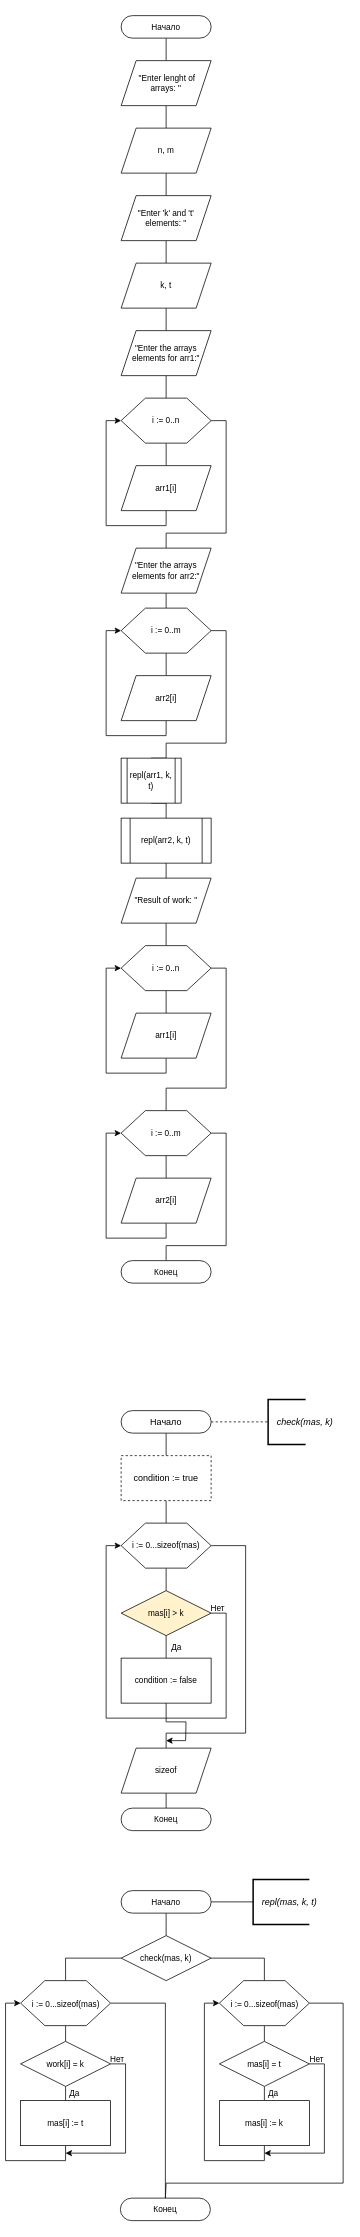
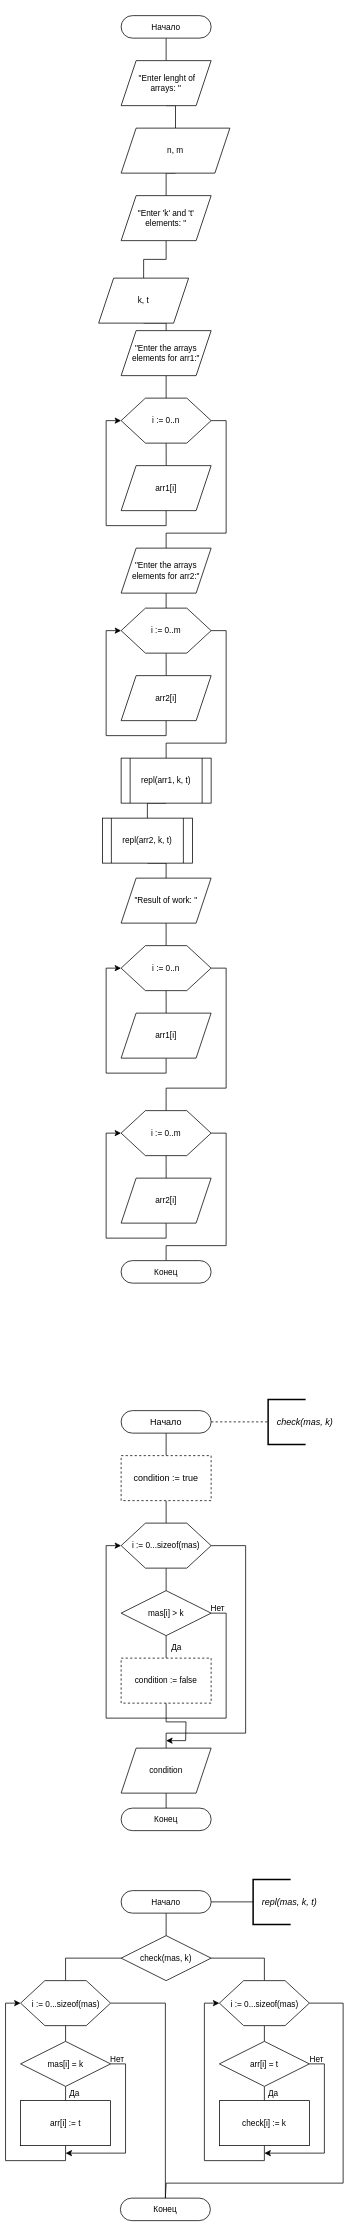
(166, 150) -> (176, 150)
(166, 285) -> (144, 300)
(151, 780) -> (166, 780)
(166, 840) -> (147, 840)
(166, 1613) -> (166, 1613)
(166, 1680) -> (166, 1680)
(166, 1770) -> (166, 1770)
(281, 1902) -> (272, 1902)
(66, 2064) -> (66, 2064)
(264, 2064) -> (264, 2064)
(66, 2123) -> (66, 2123)
(264, 2123) -> (264, 2123)
